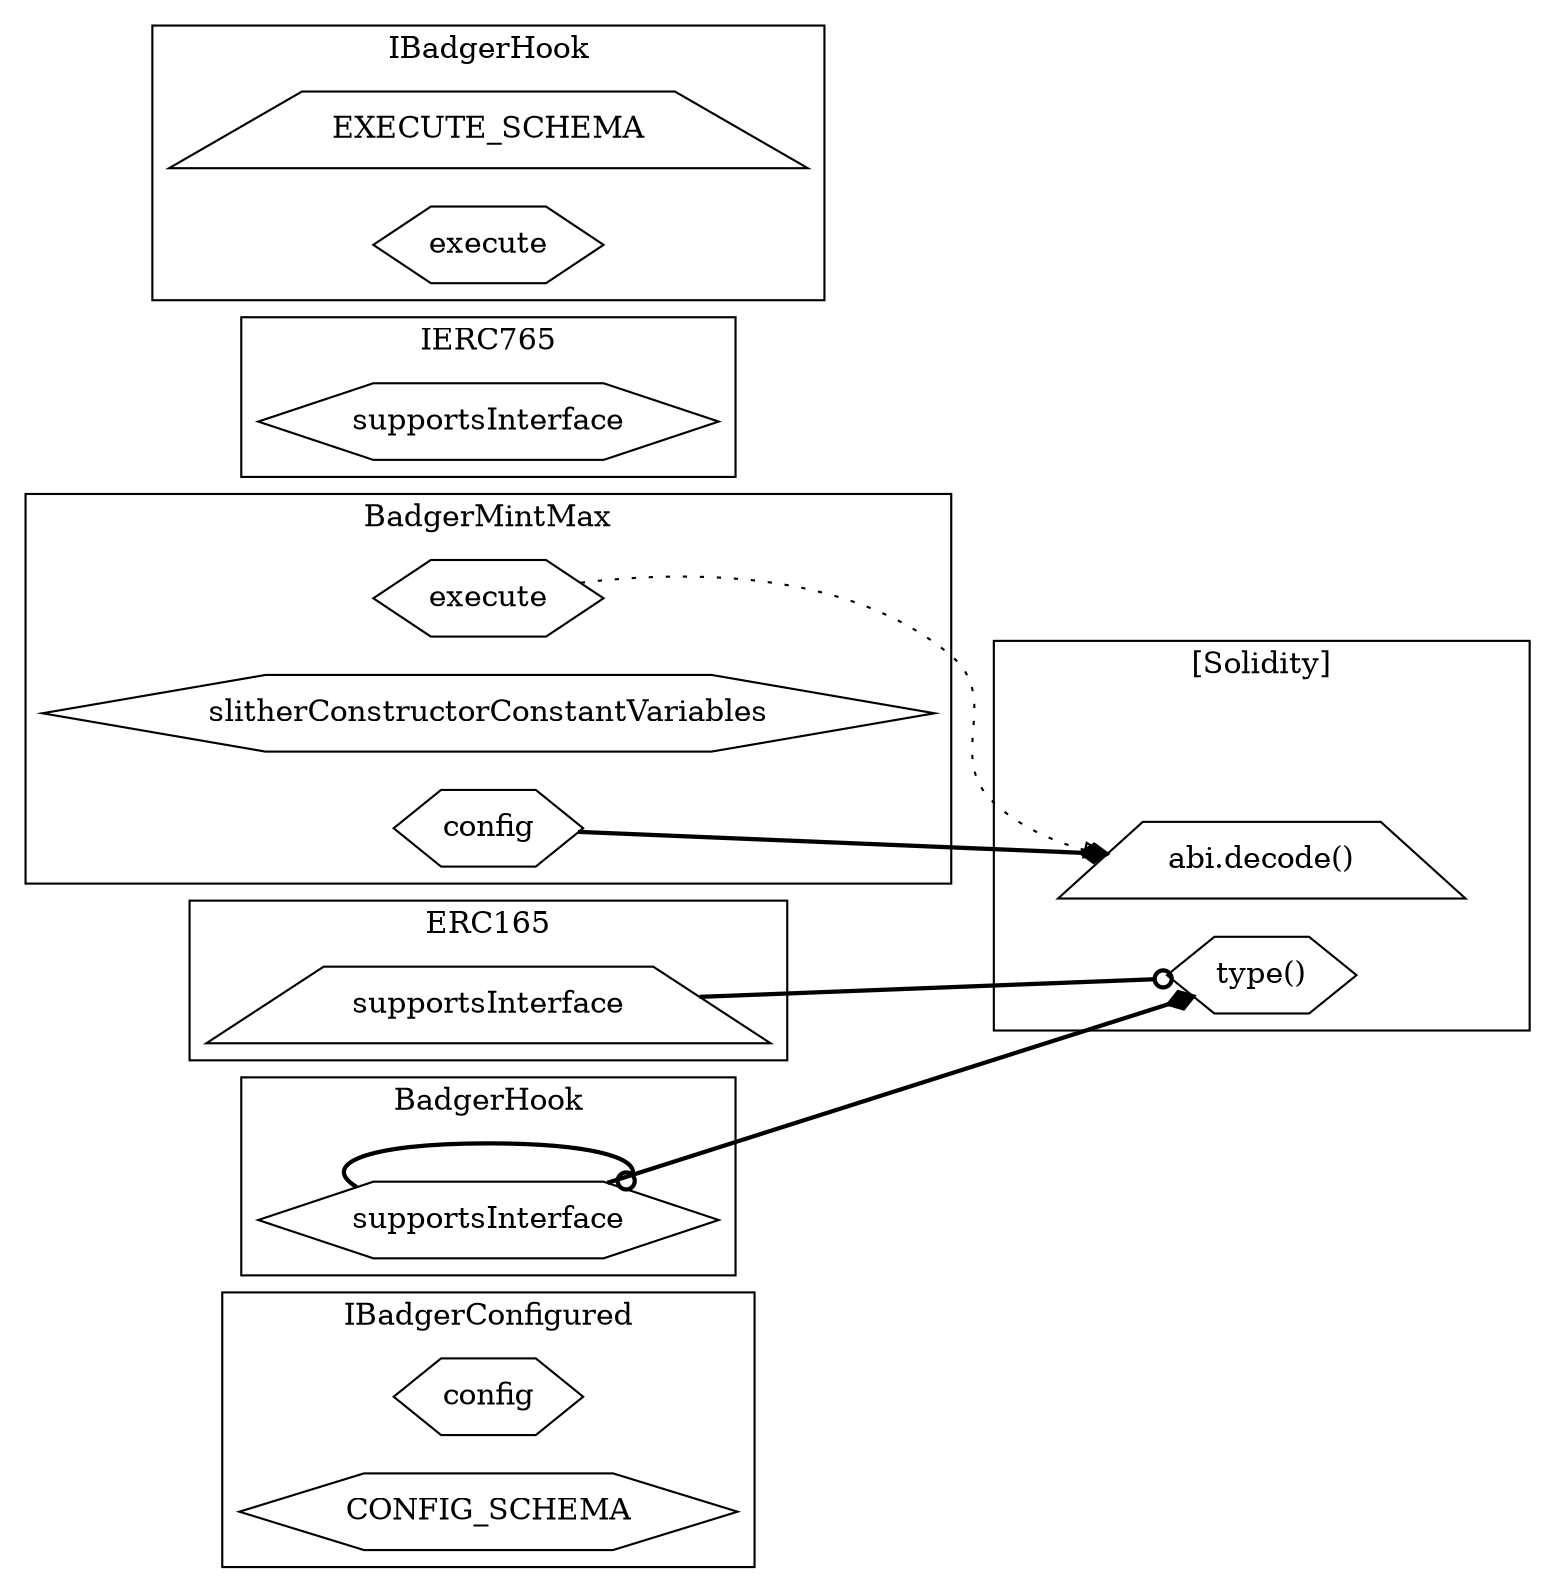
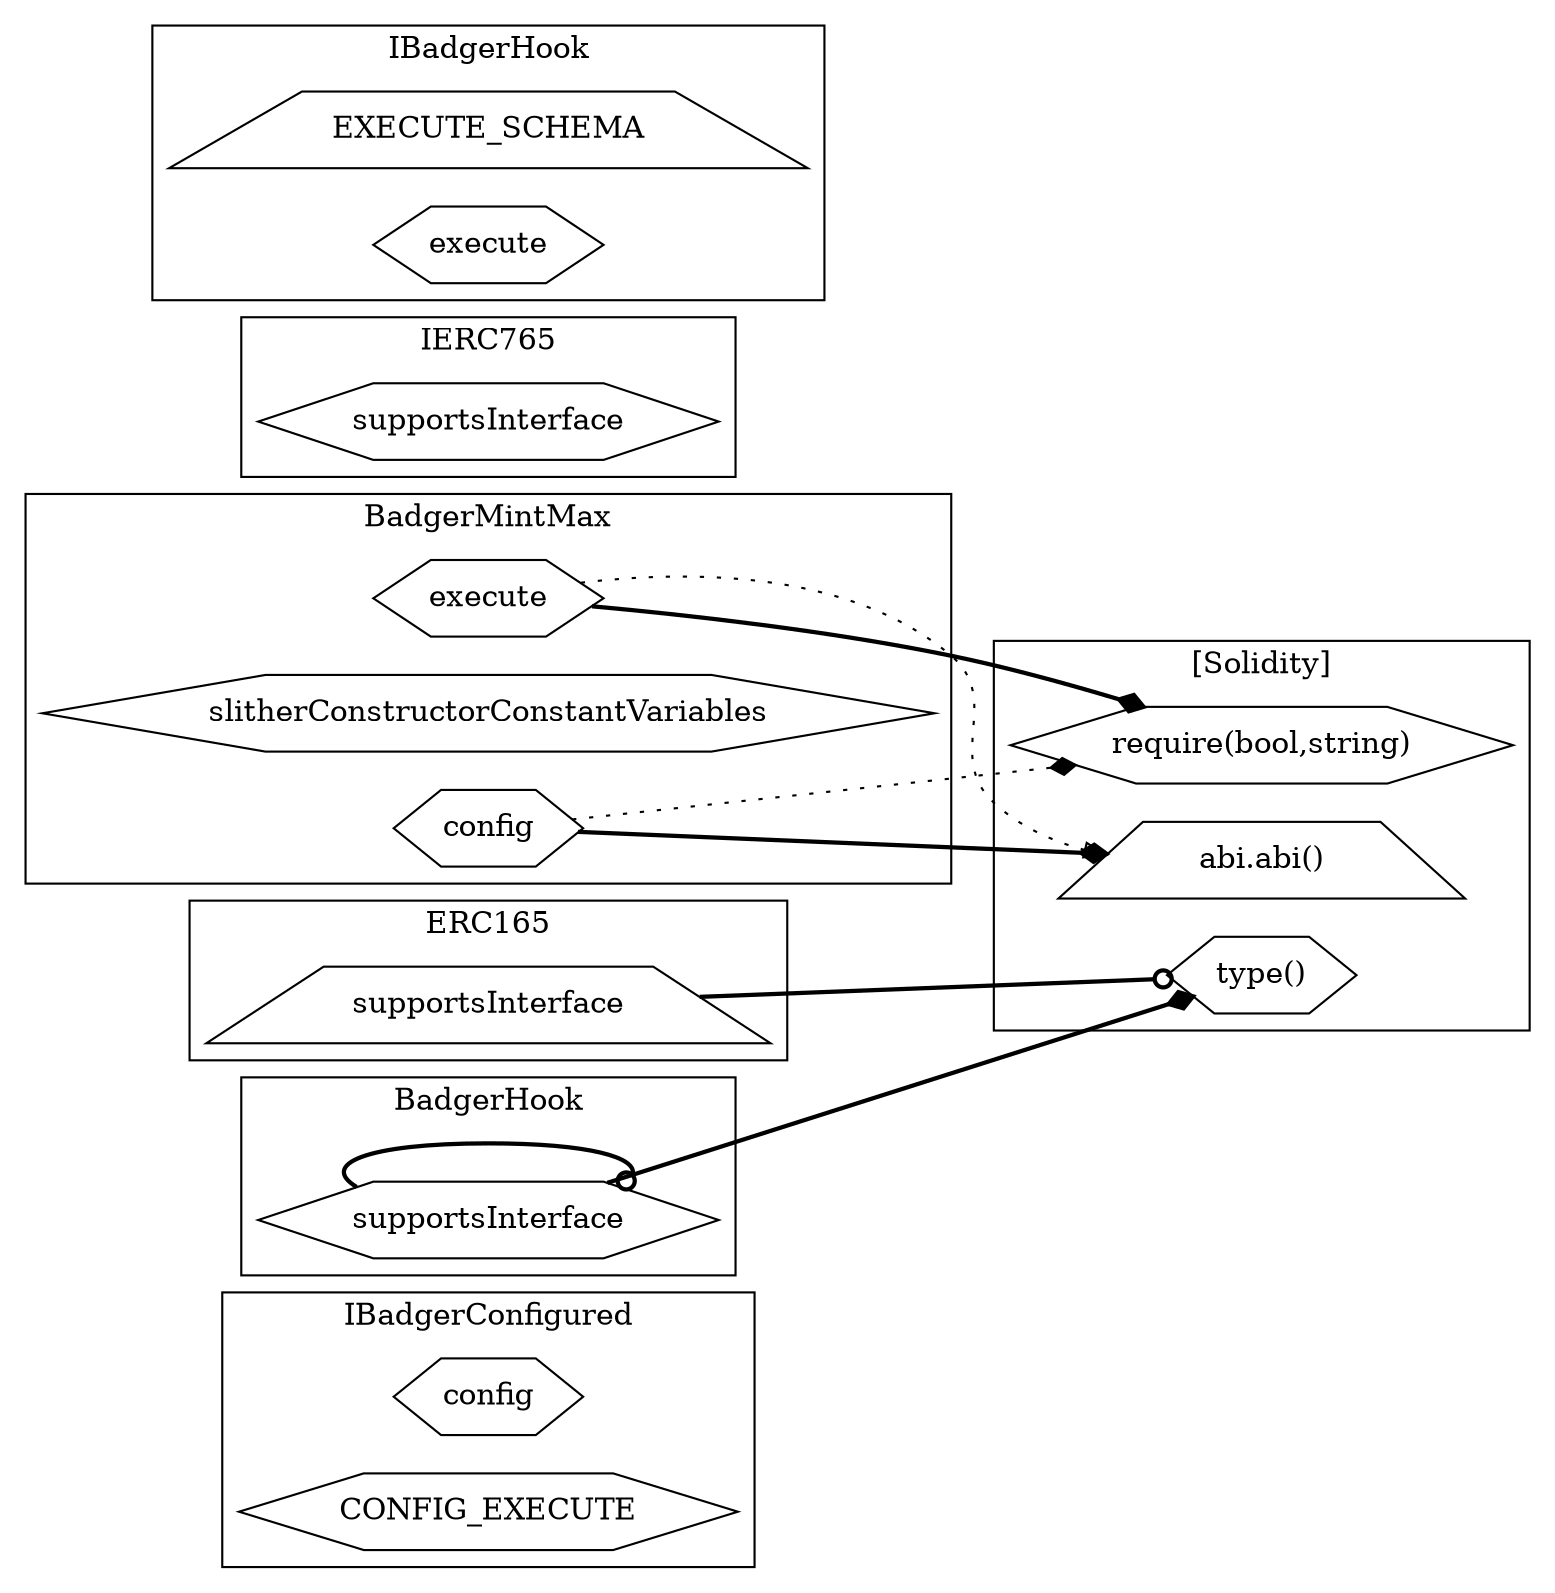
none -> (1262, 745)
(1262, 860) -> (1262, 860)
(488, 1512) -> (488, 1512)
